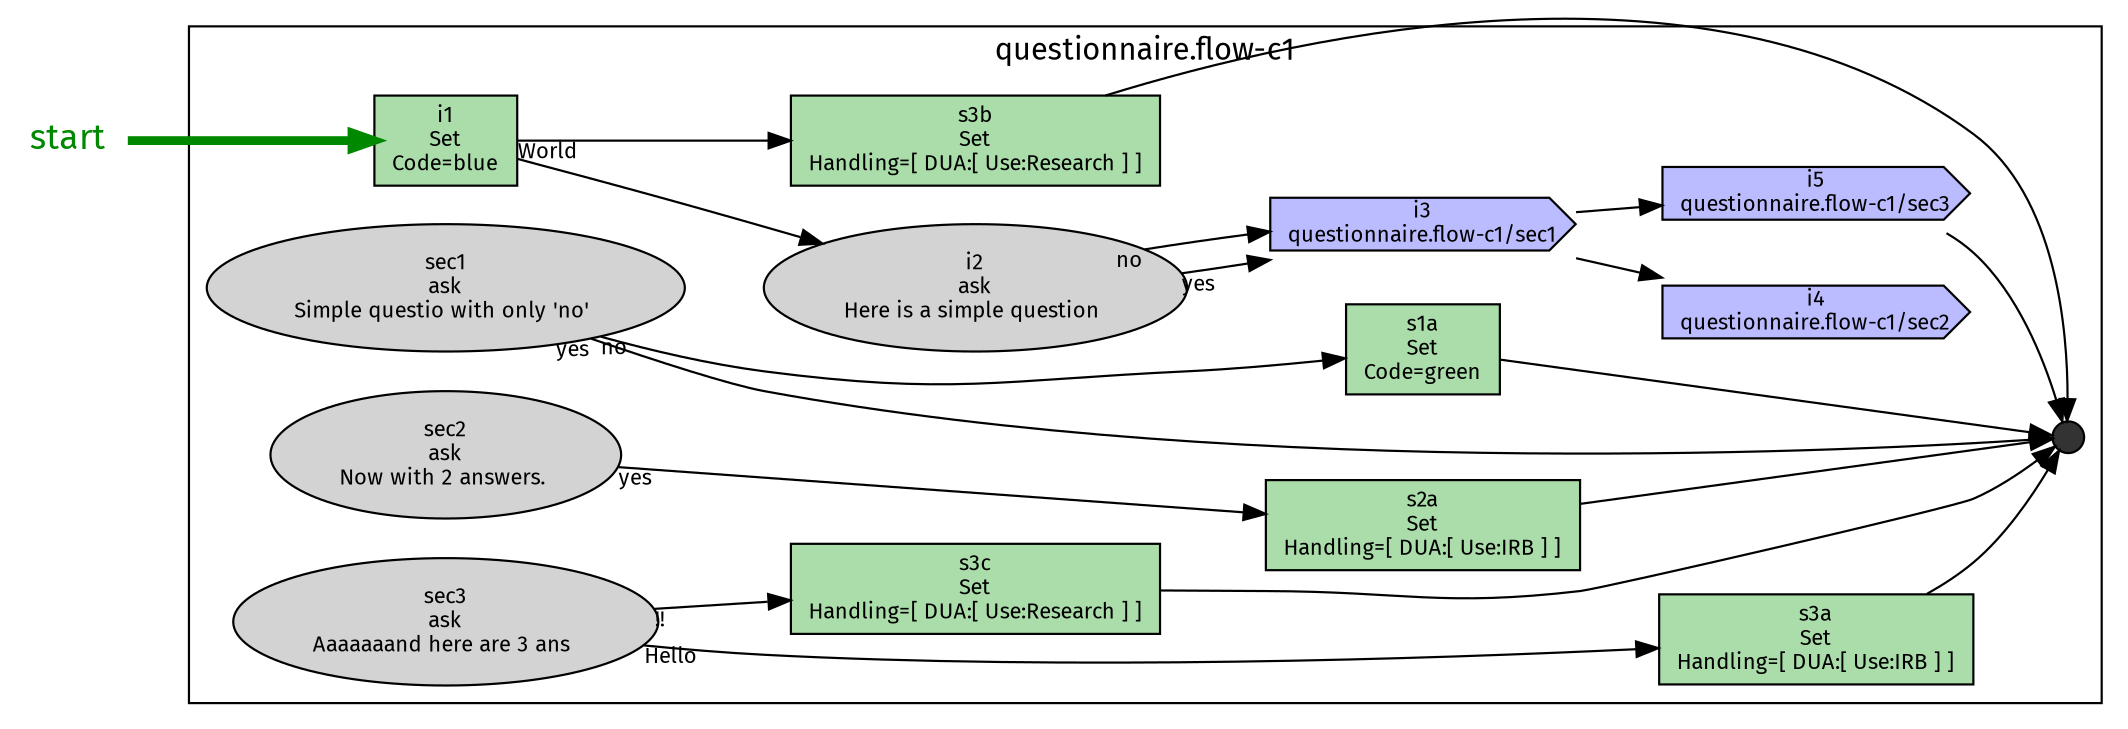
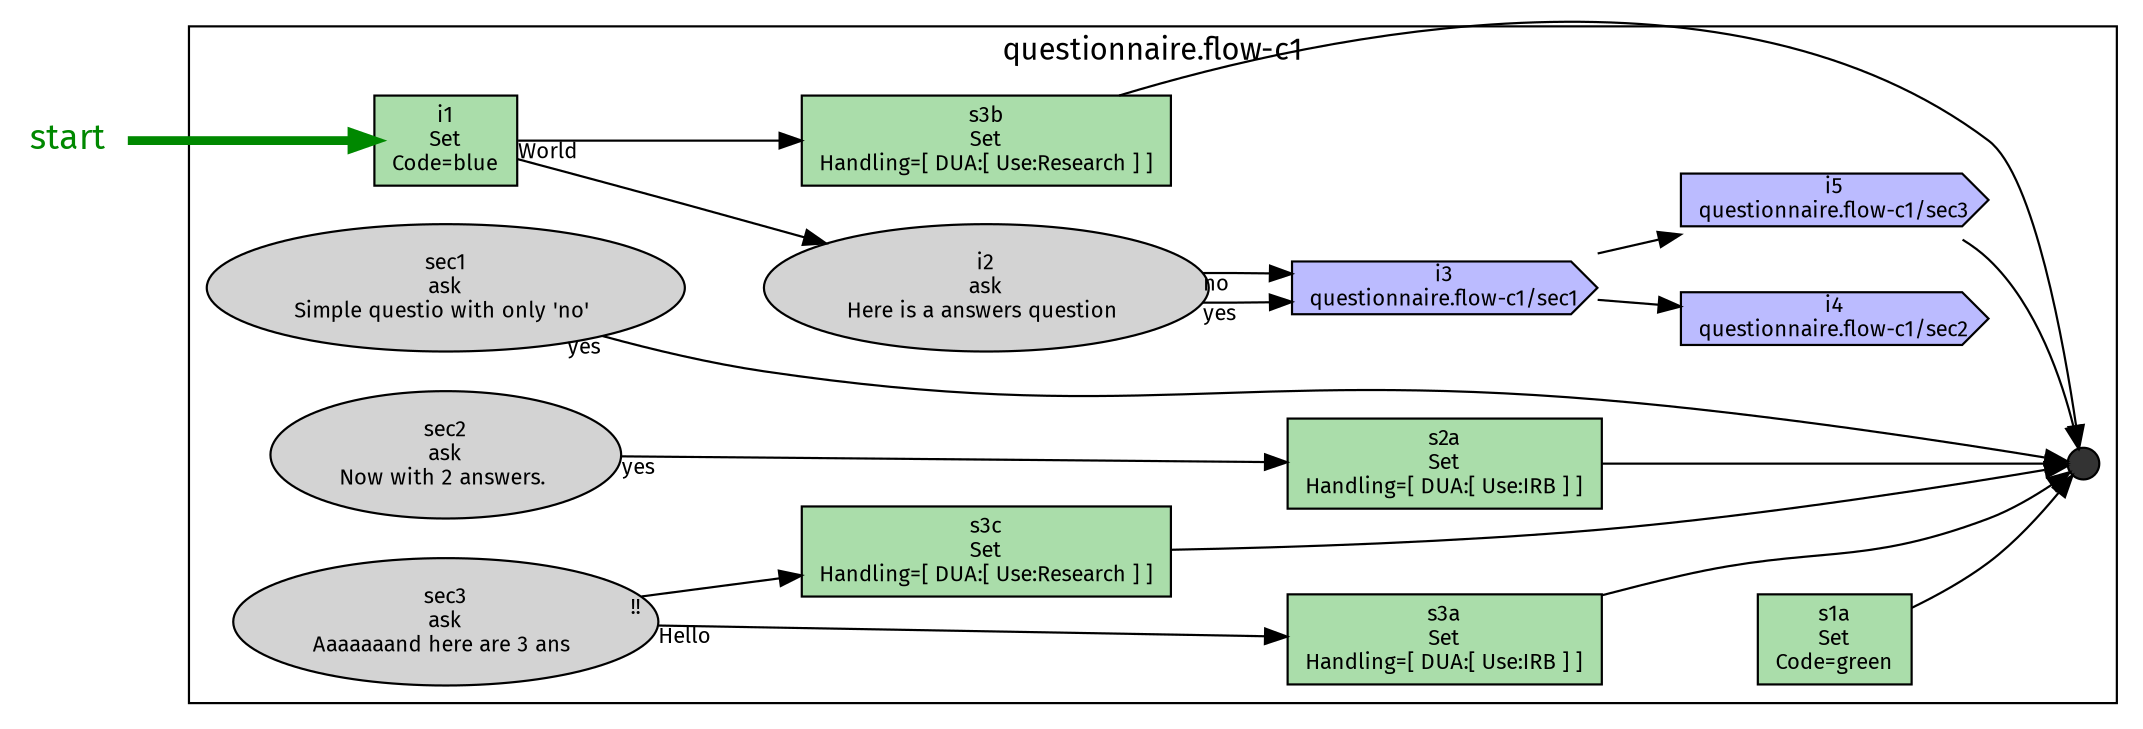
(975, 288) -> (986, 288)
(960, 384) -> none
